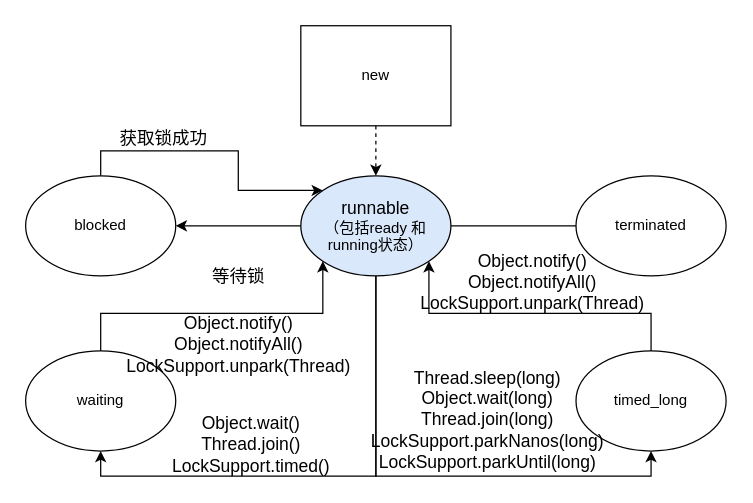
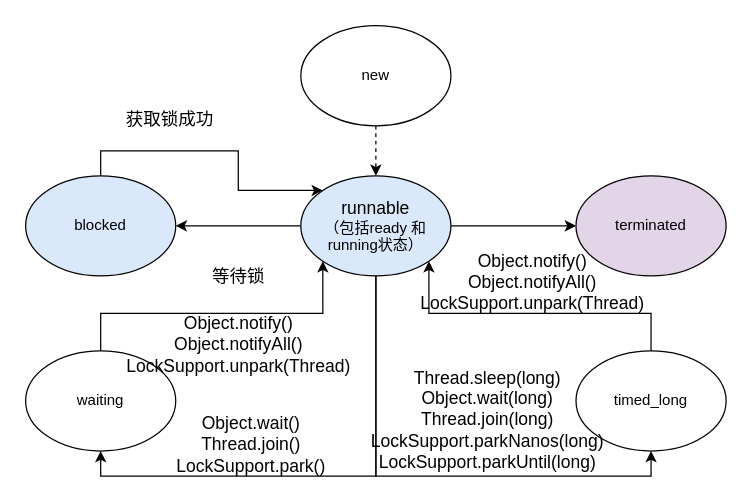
(376, 76) -> (376, 76)
(163, 138) -> (169, 119)
(101, 226) -> (101, 226)
(569, 226) -> (566, 226)
(651, 226) -> (651, 226)
(251, 444) -> (251, 444)
